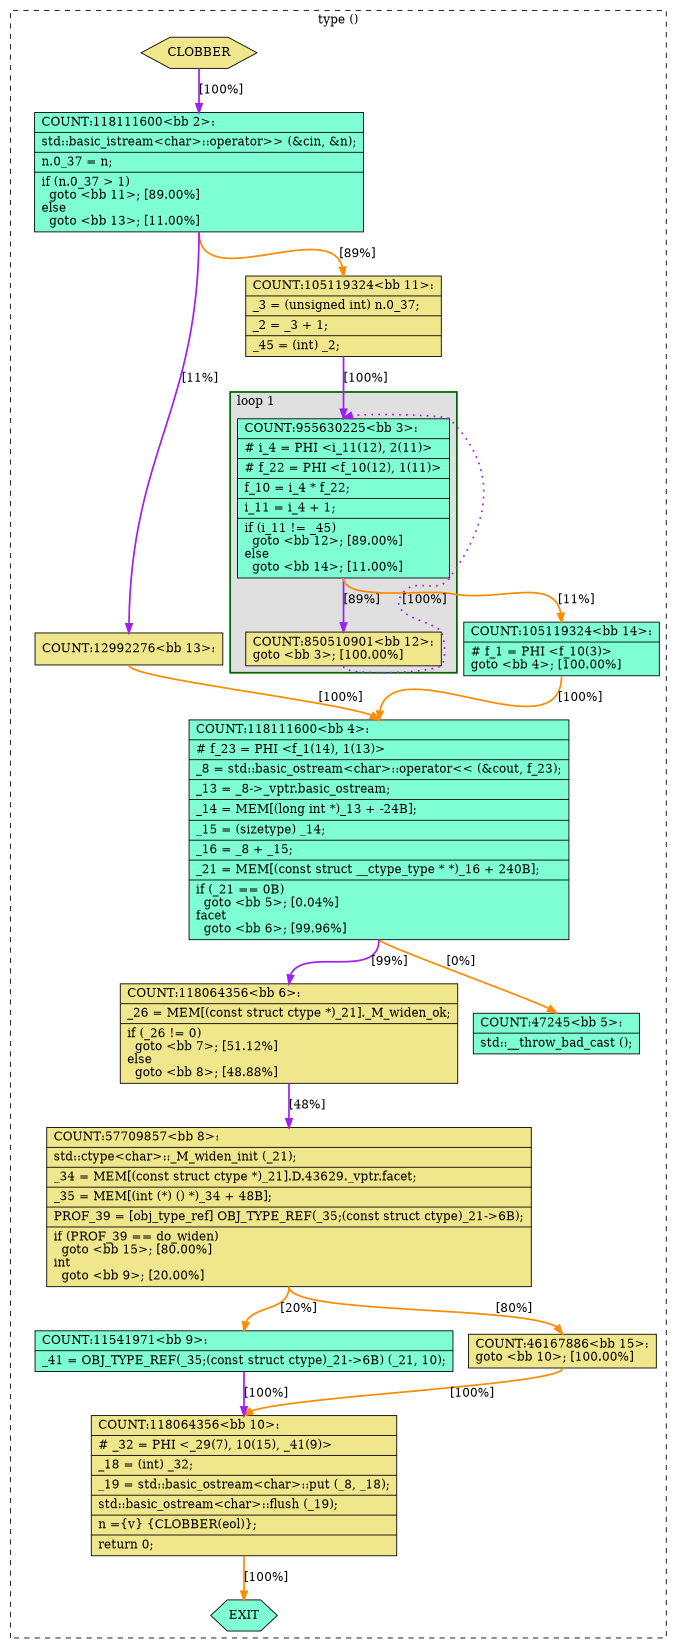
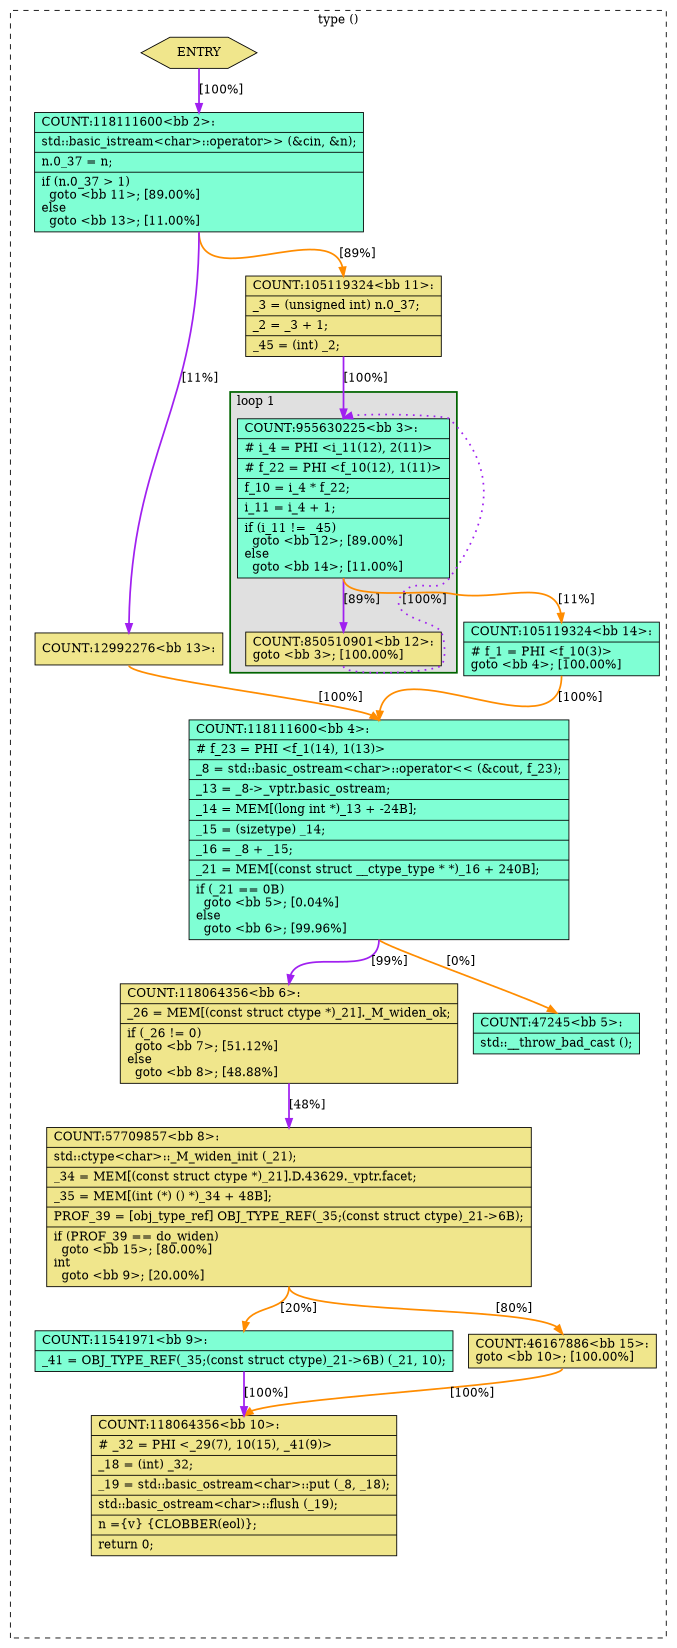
(199, 53) -> (199, 53)
(212, 916) -> (209, 916)
(244, 1615) -> none
